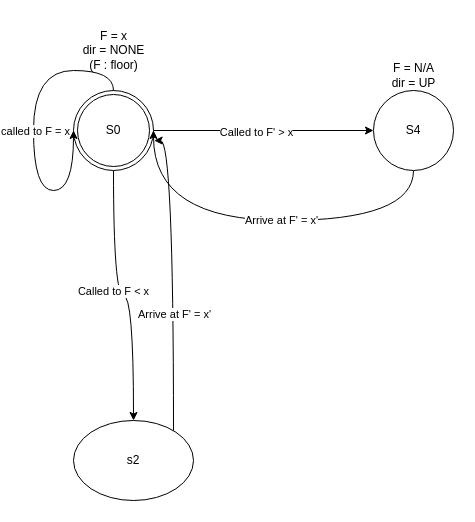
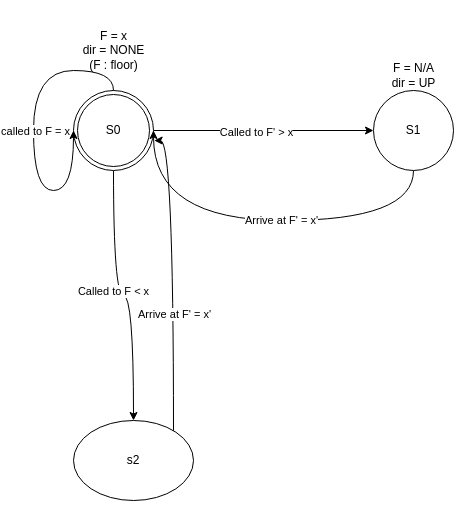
(414, 131) -> (414, 131)
